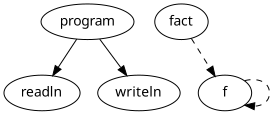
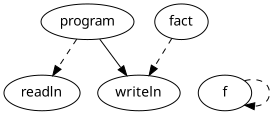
(68, 53) -> (68, 53)
(201, 53) -> (163, 53)
